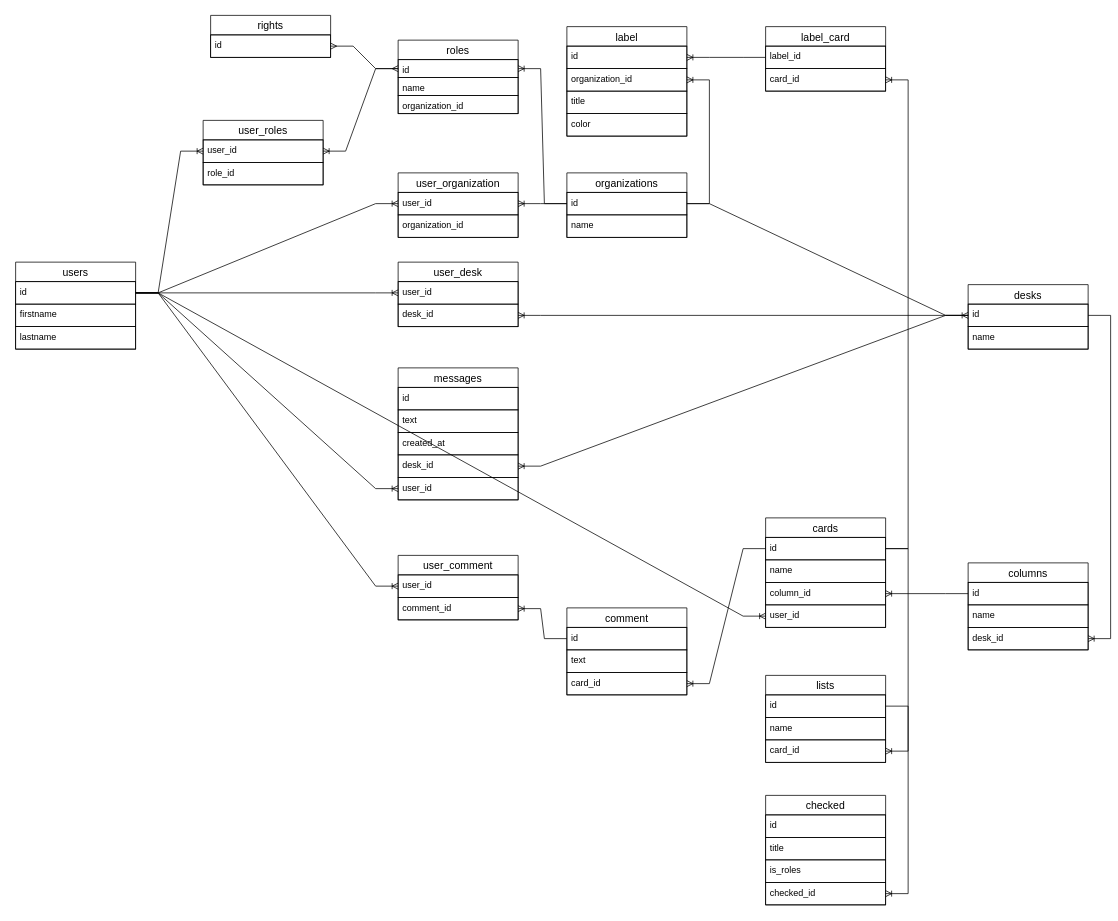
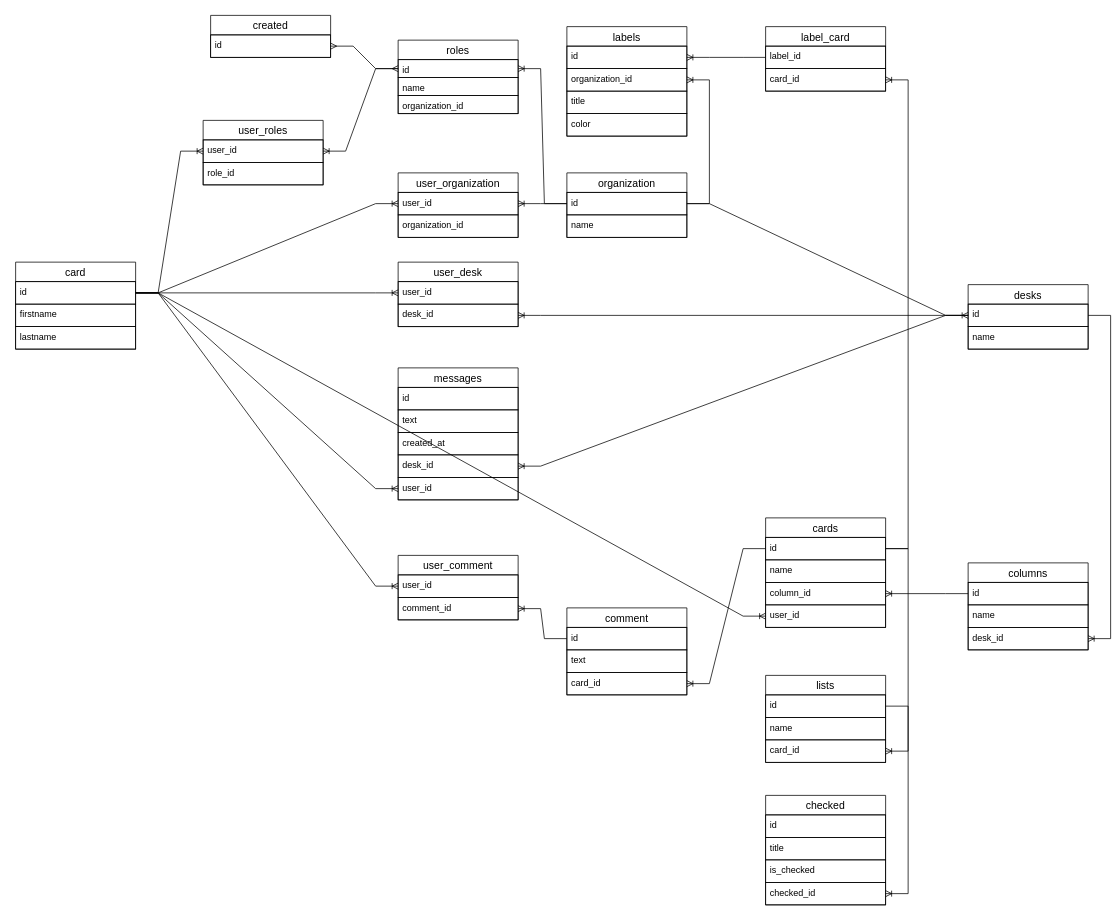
(270, 26) -> (270, 26)
(626, 37) -> (626, 37)
(626, 183) -> (626, 183)
(75, 273) -> (75, 273)
(787, 870) -> (794, 870)
